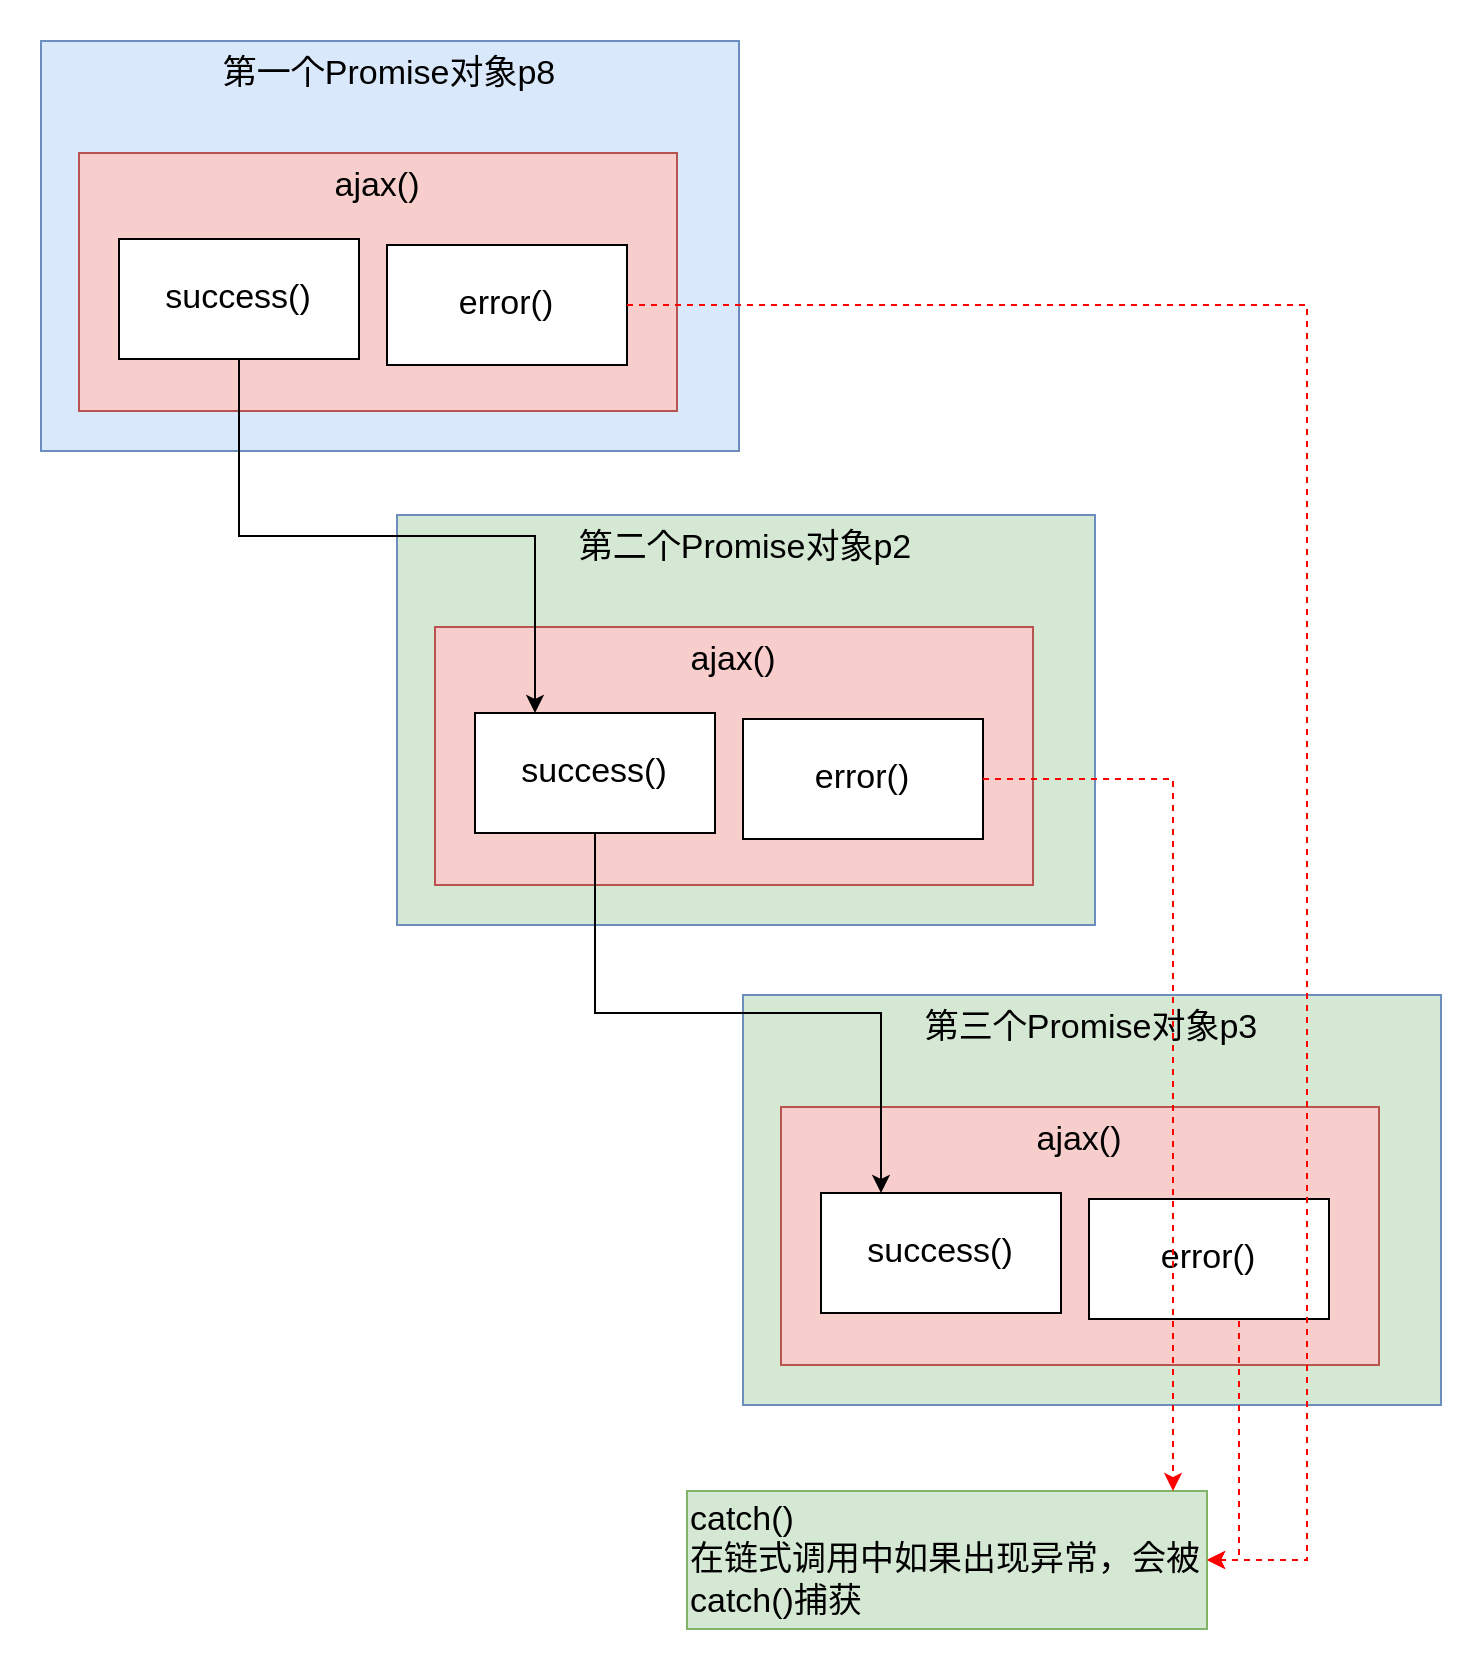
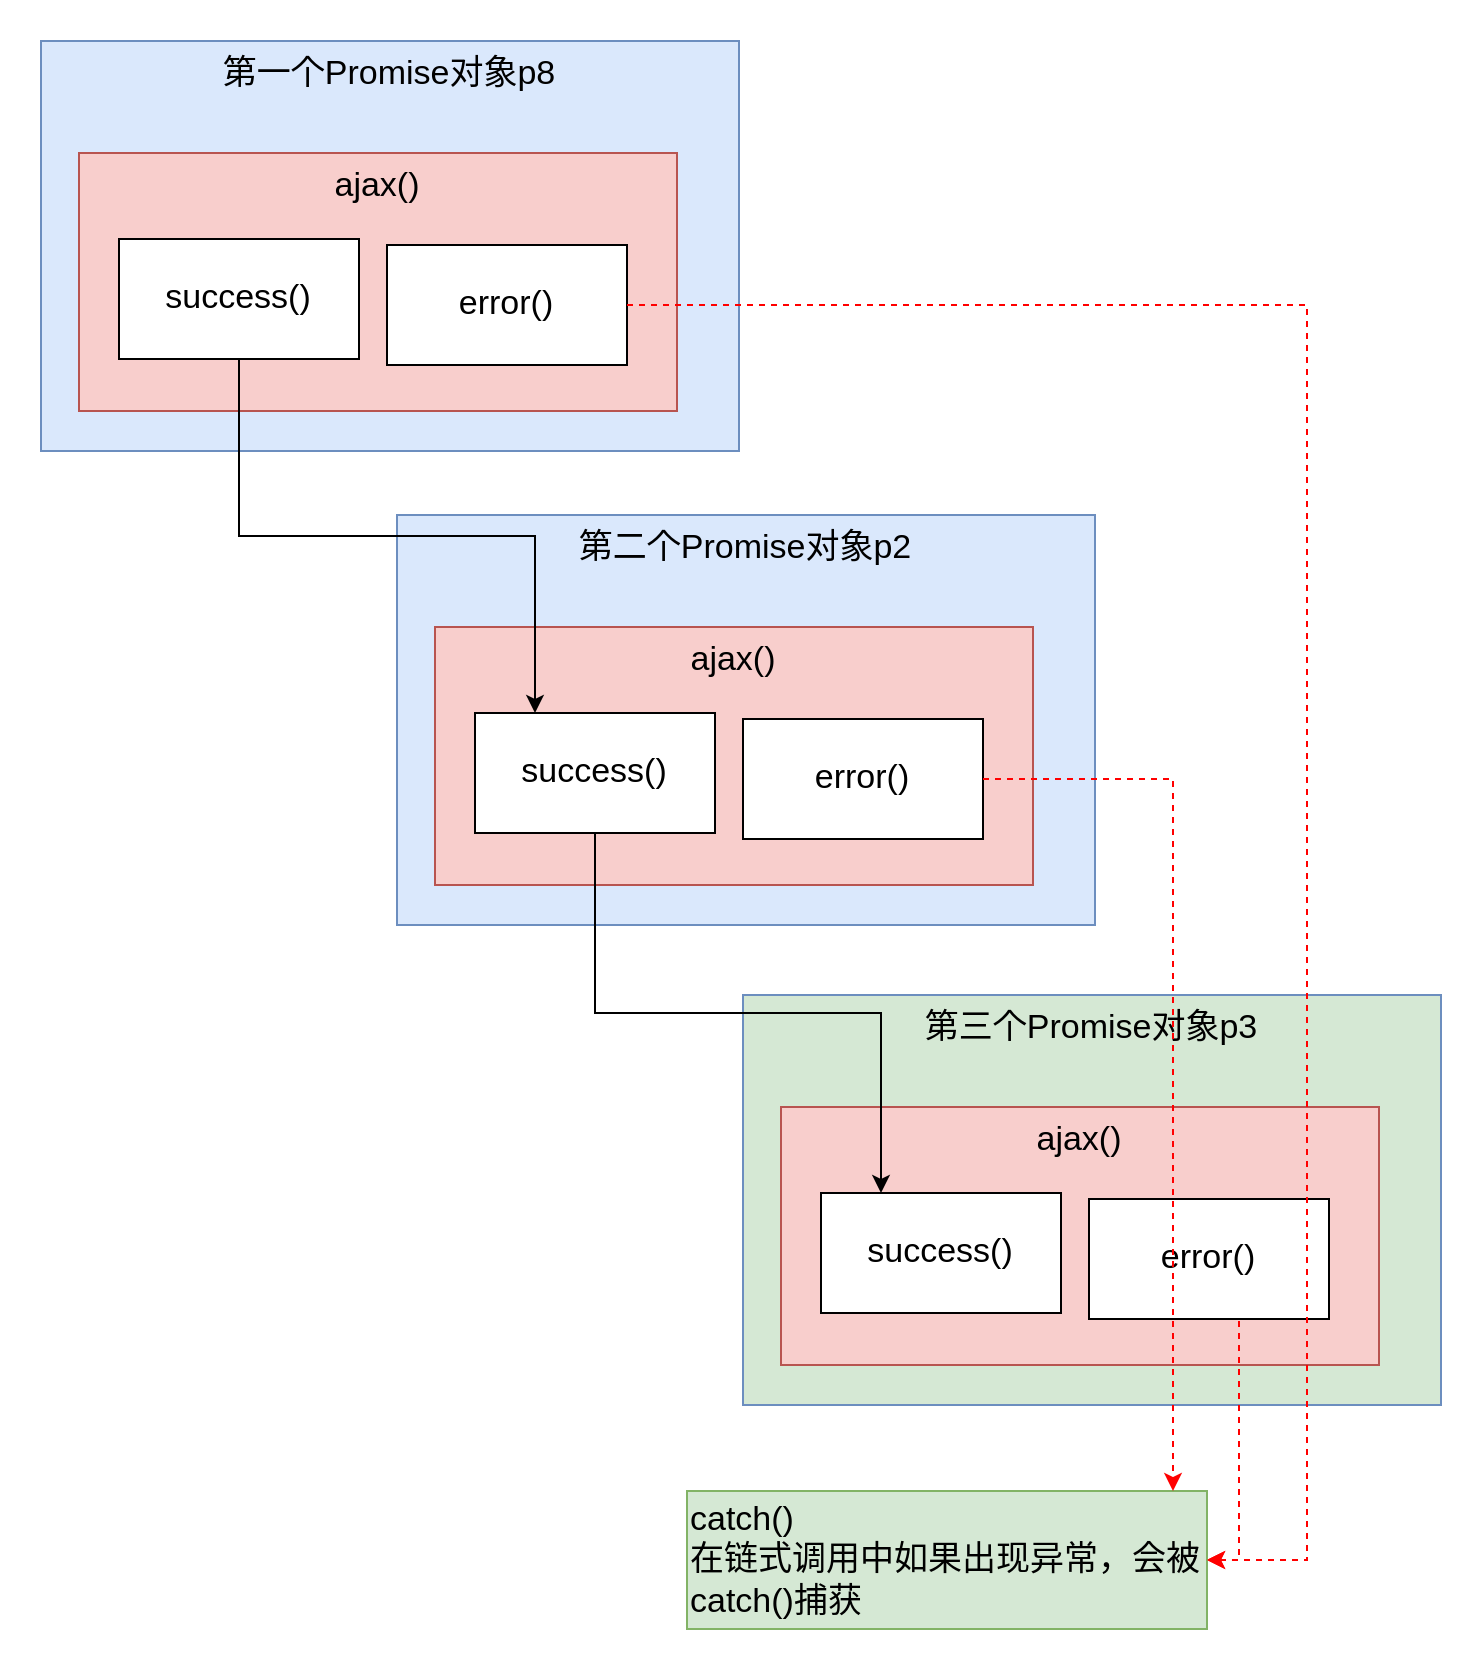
(746, 549) -> (746, 549)
